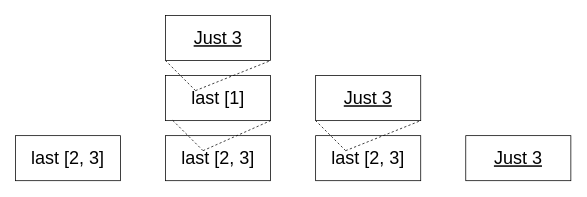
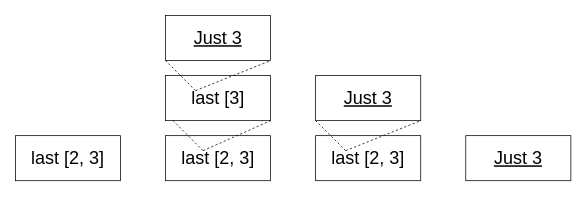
(218, 98) -> (218, 98)
